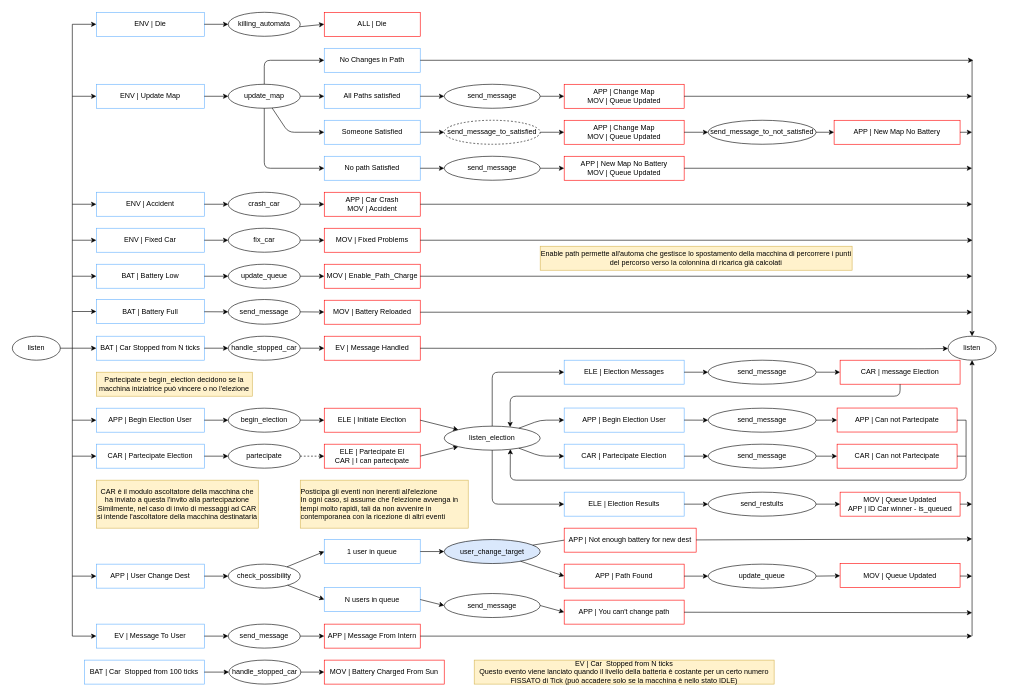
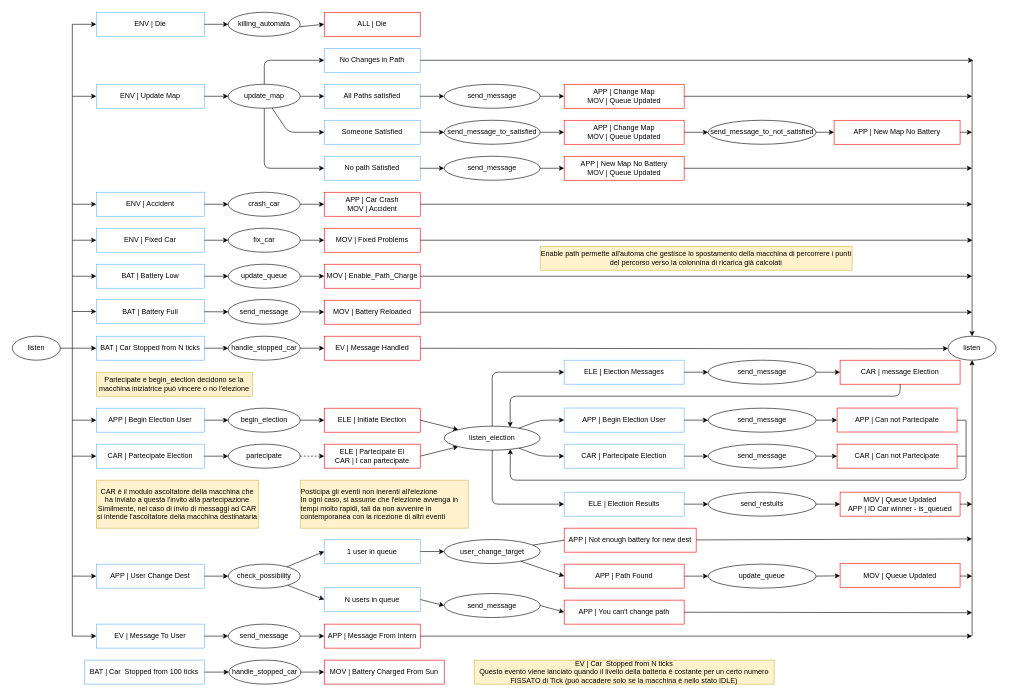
(492, 132) -> (492, 132)
(492, 552) -> (492, 552)
